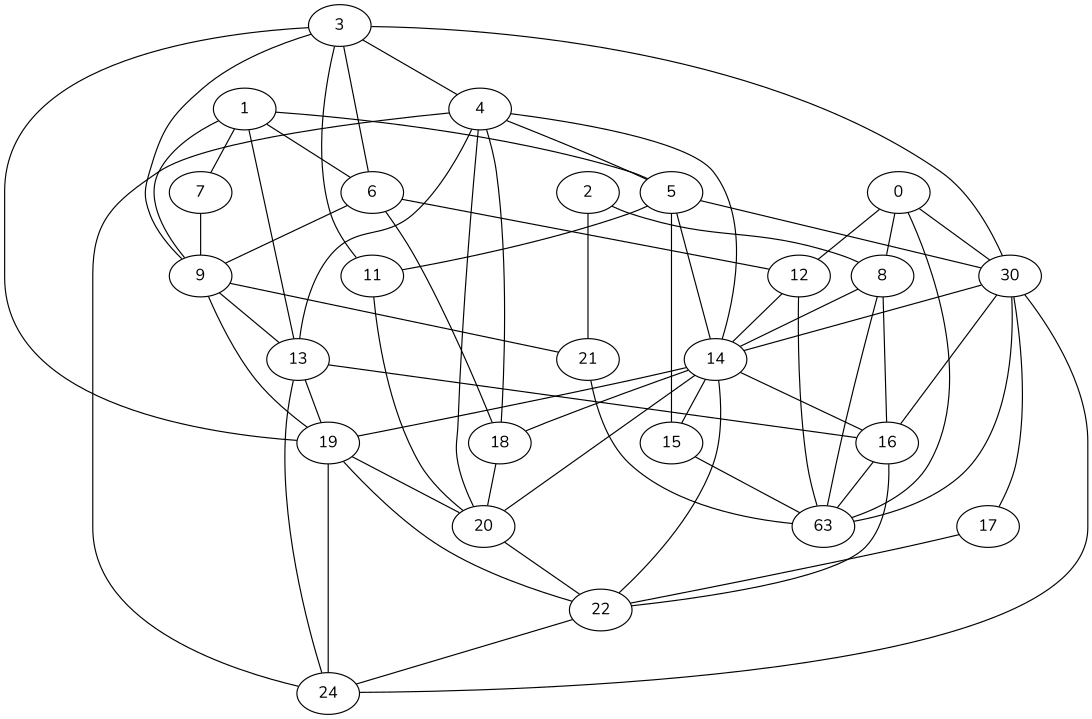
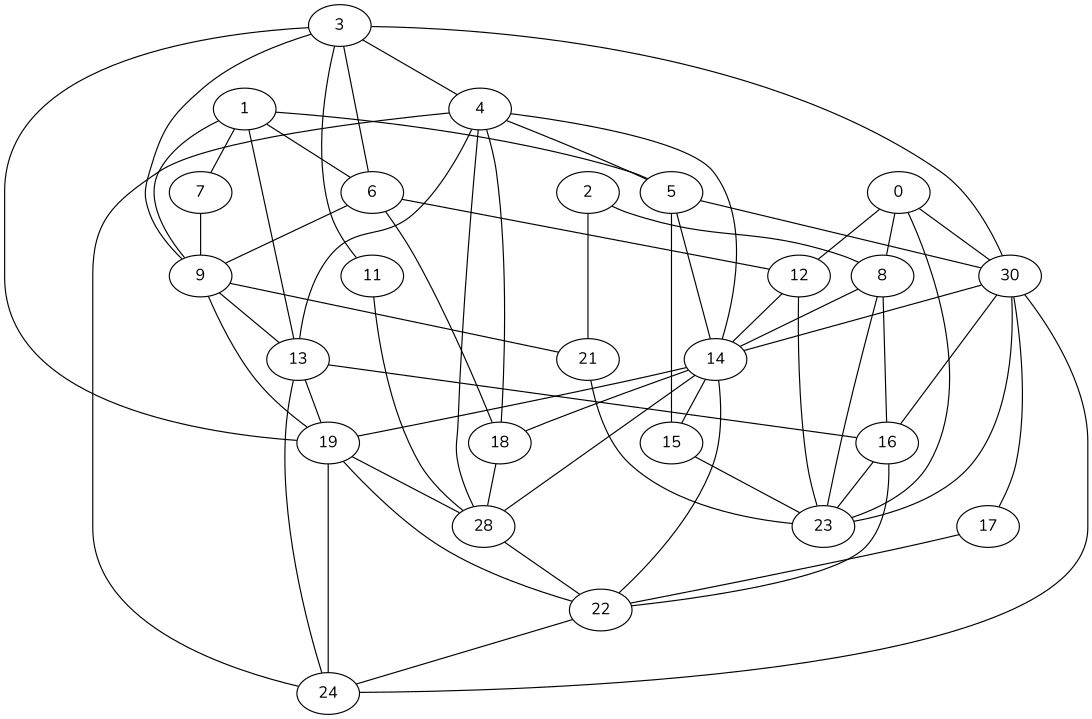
(526, 243) -> none
(792, 397) -> none
(484, 527) -> (484, 527)
(823, 527) -> (823, 527)
